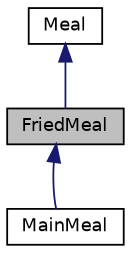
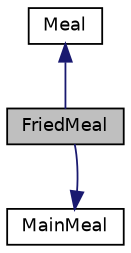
(54, 186) -> (77, 168)
